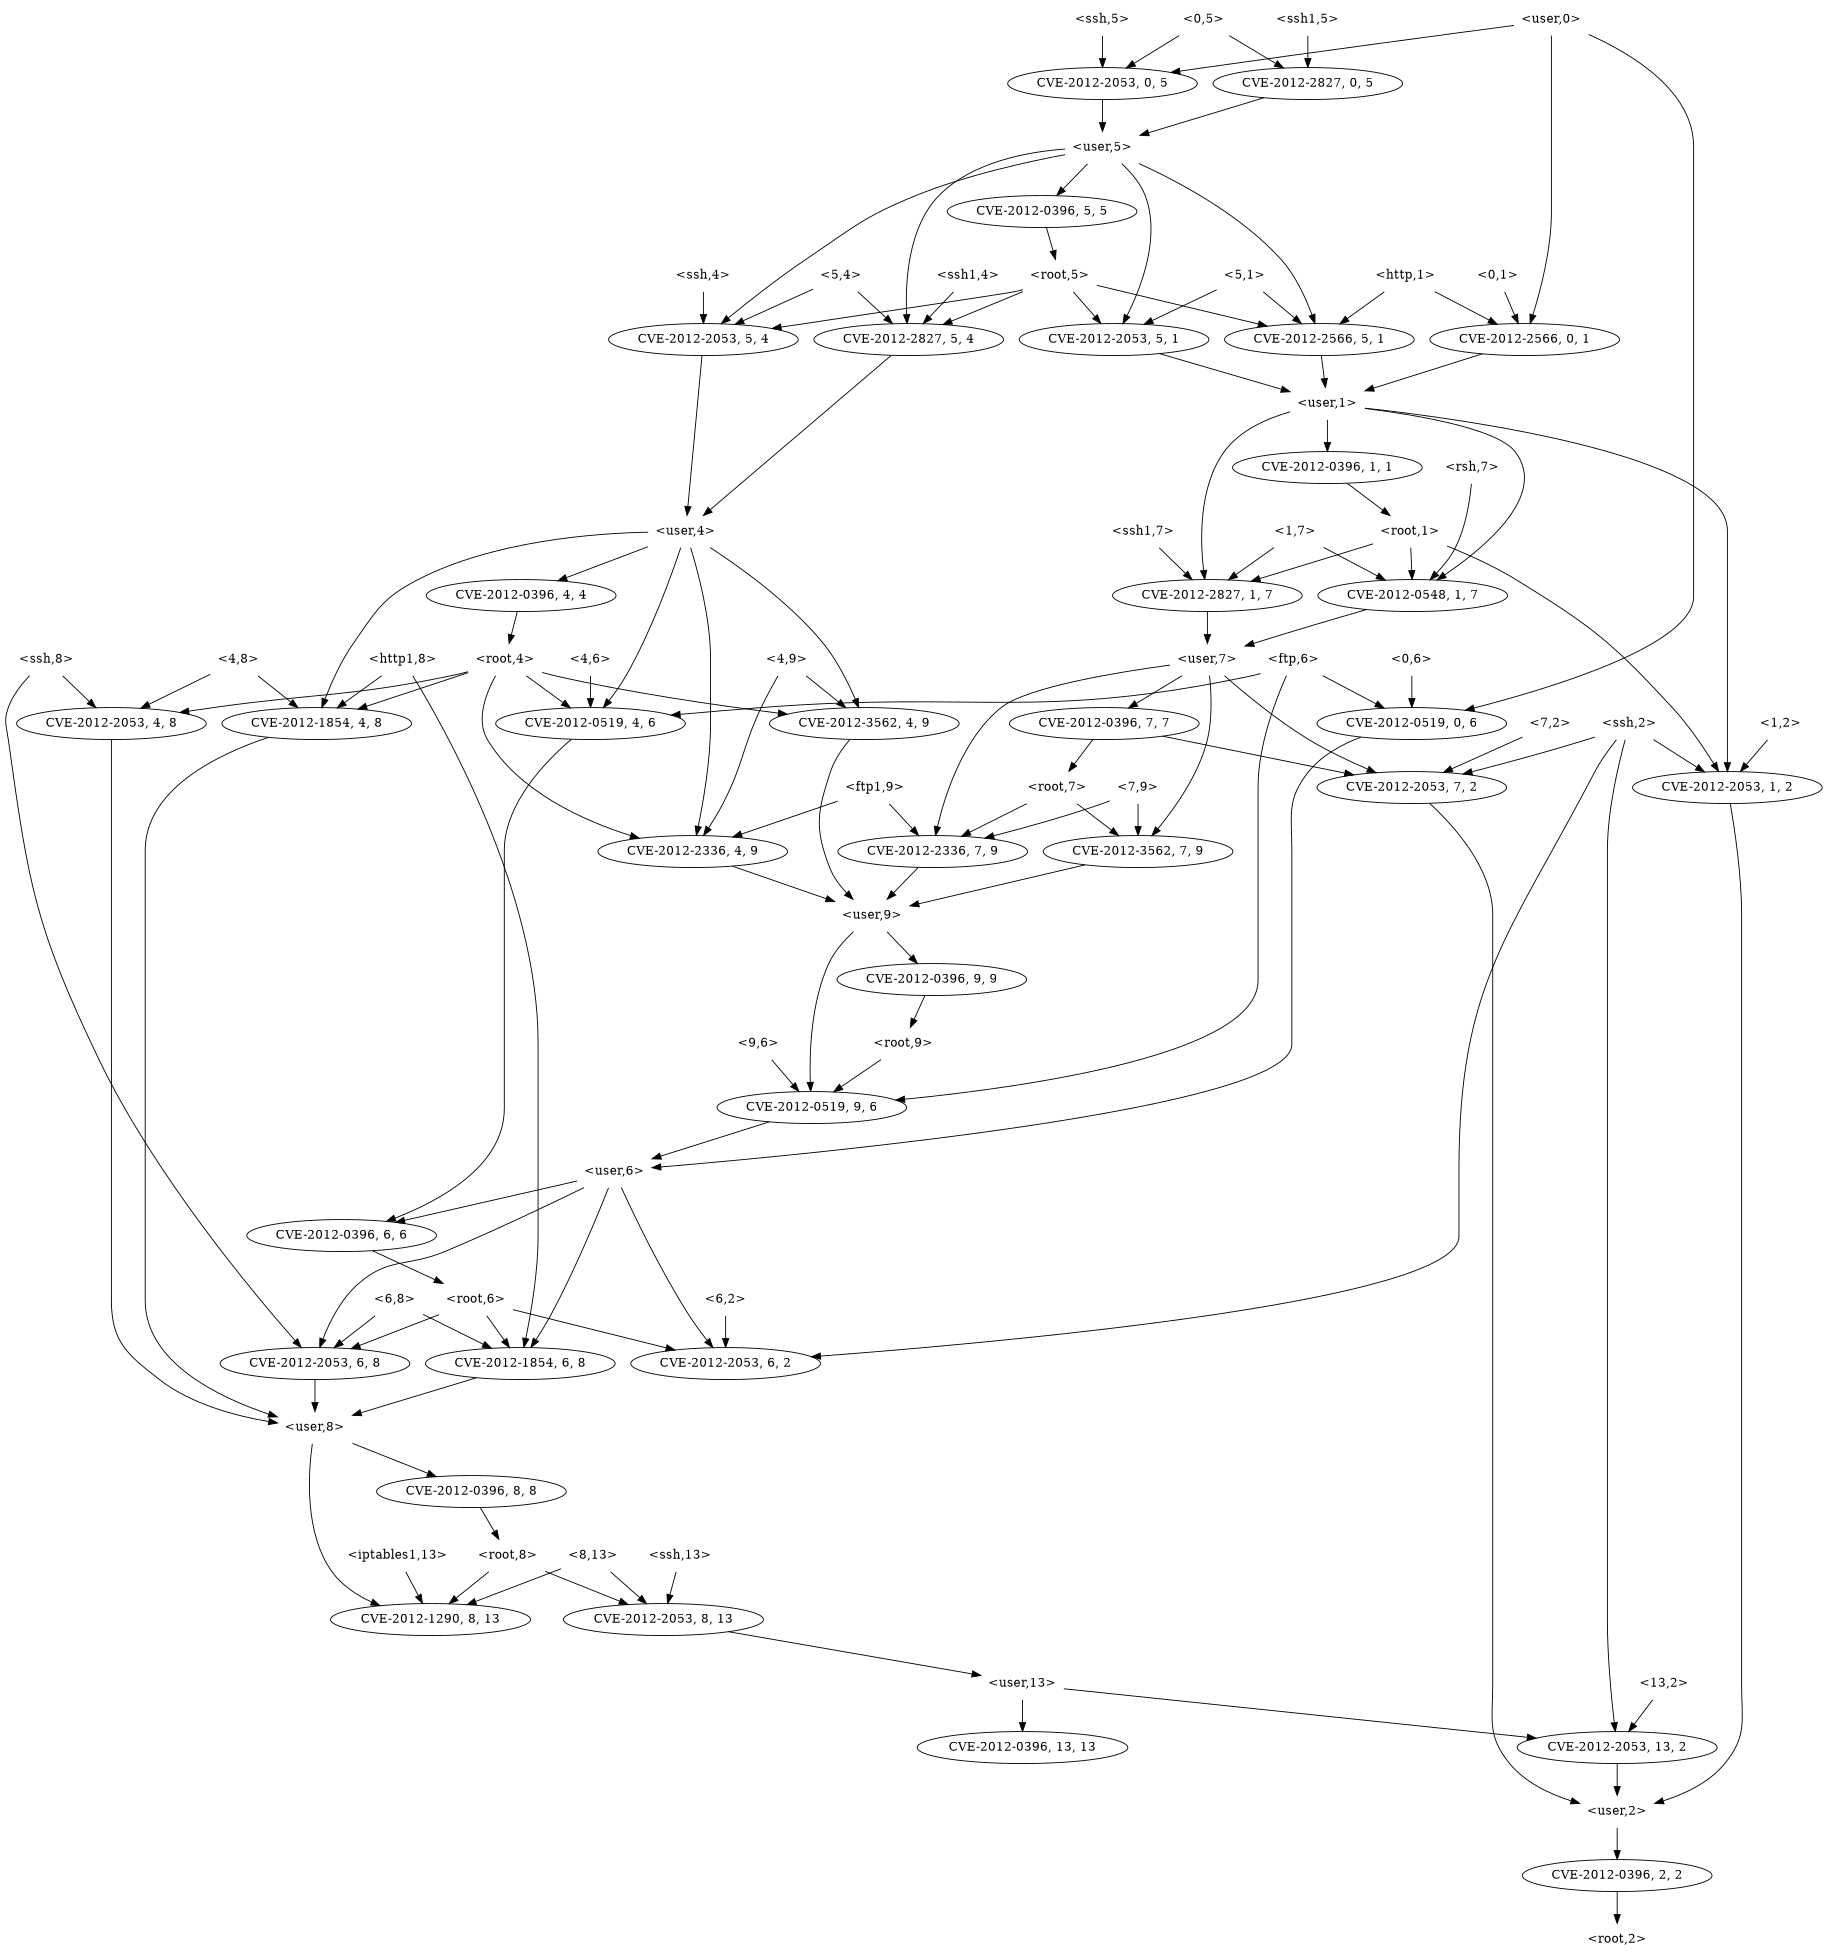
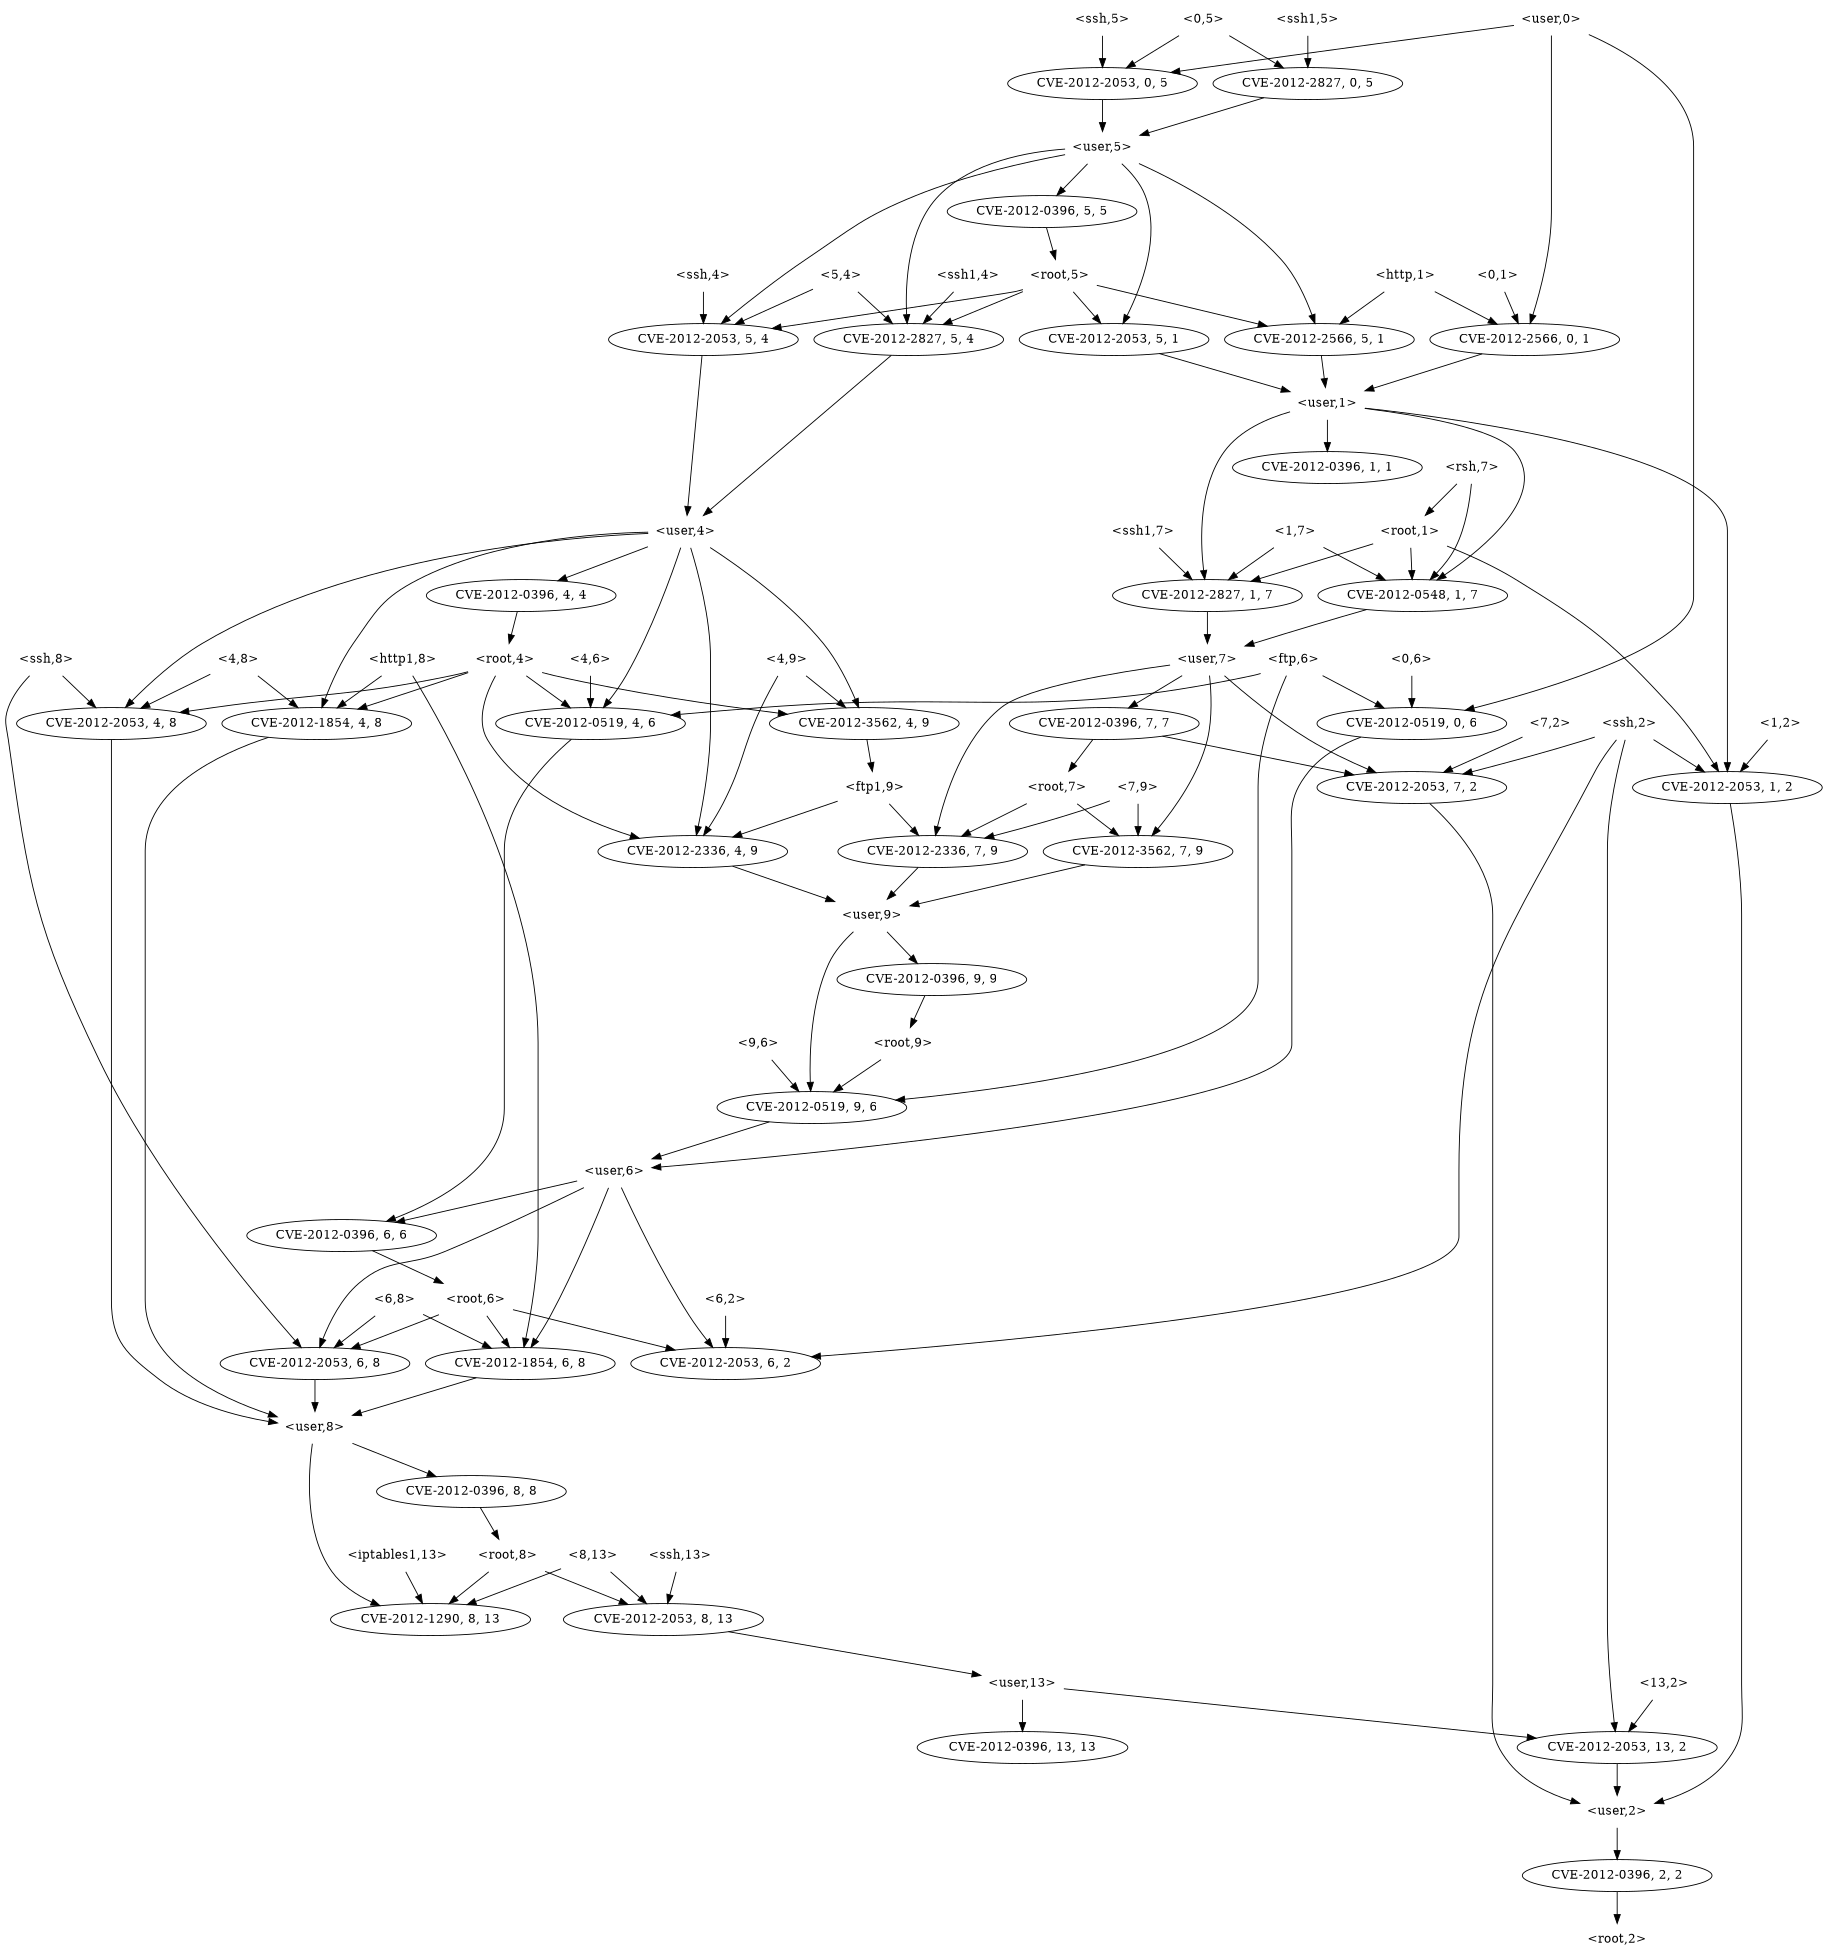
(1245, 276) -> none
(1365, 497) -> (1444, 496)
none -> (375, 574)
(820, 816) -> (869, 751)
